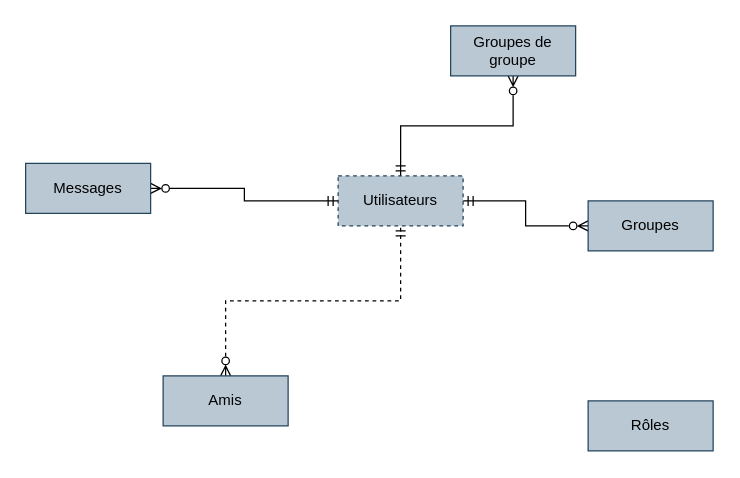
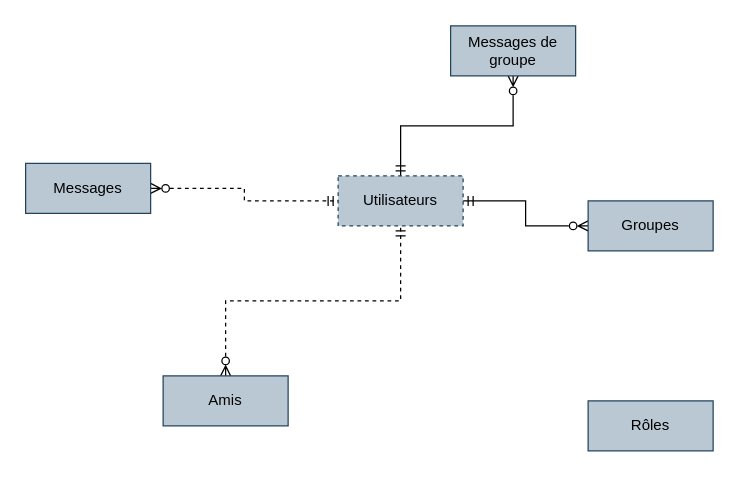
(513, 51) -> (513, 51)
(248, 201) -> (248, 201)
